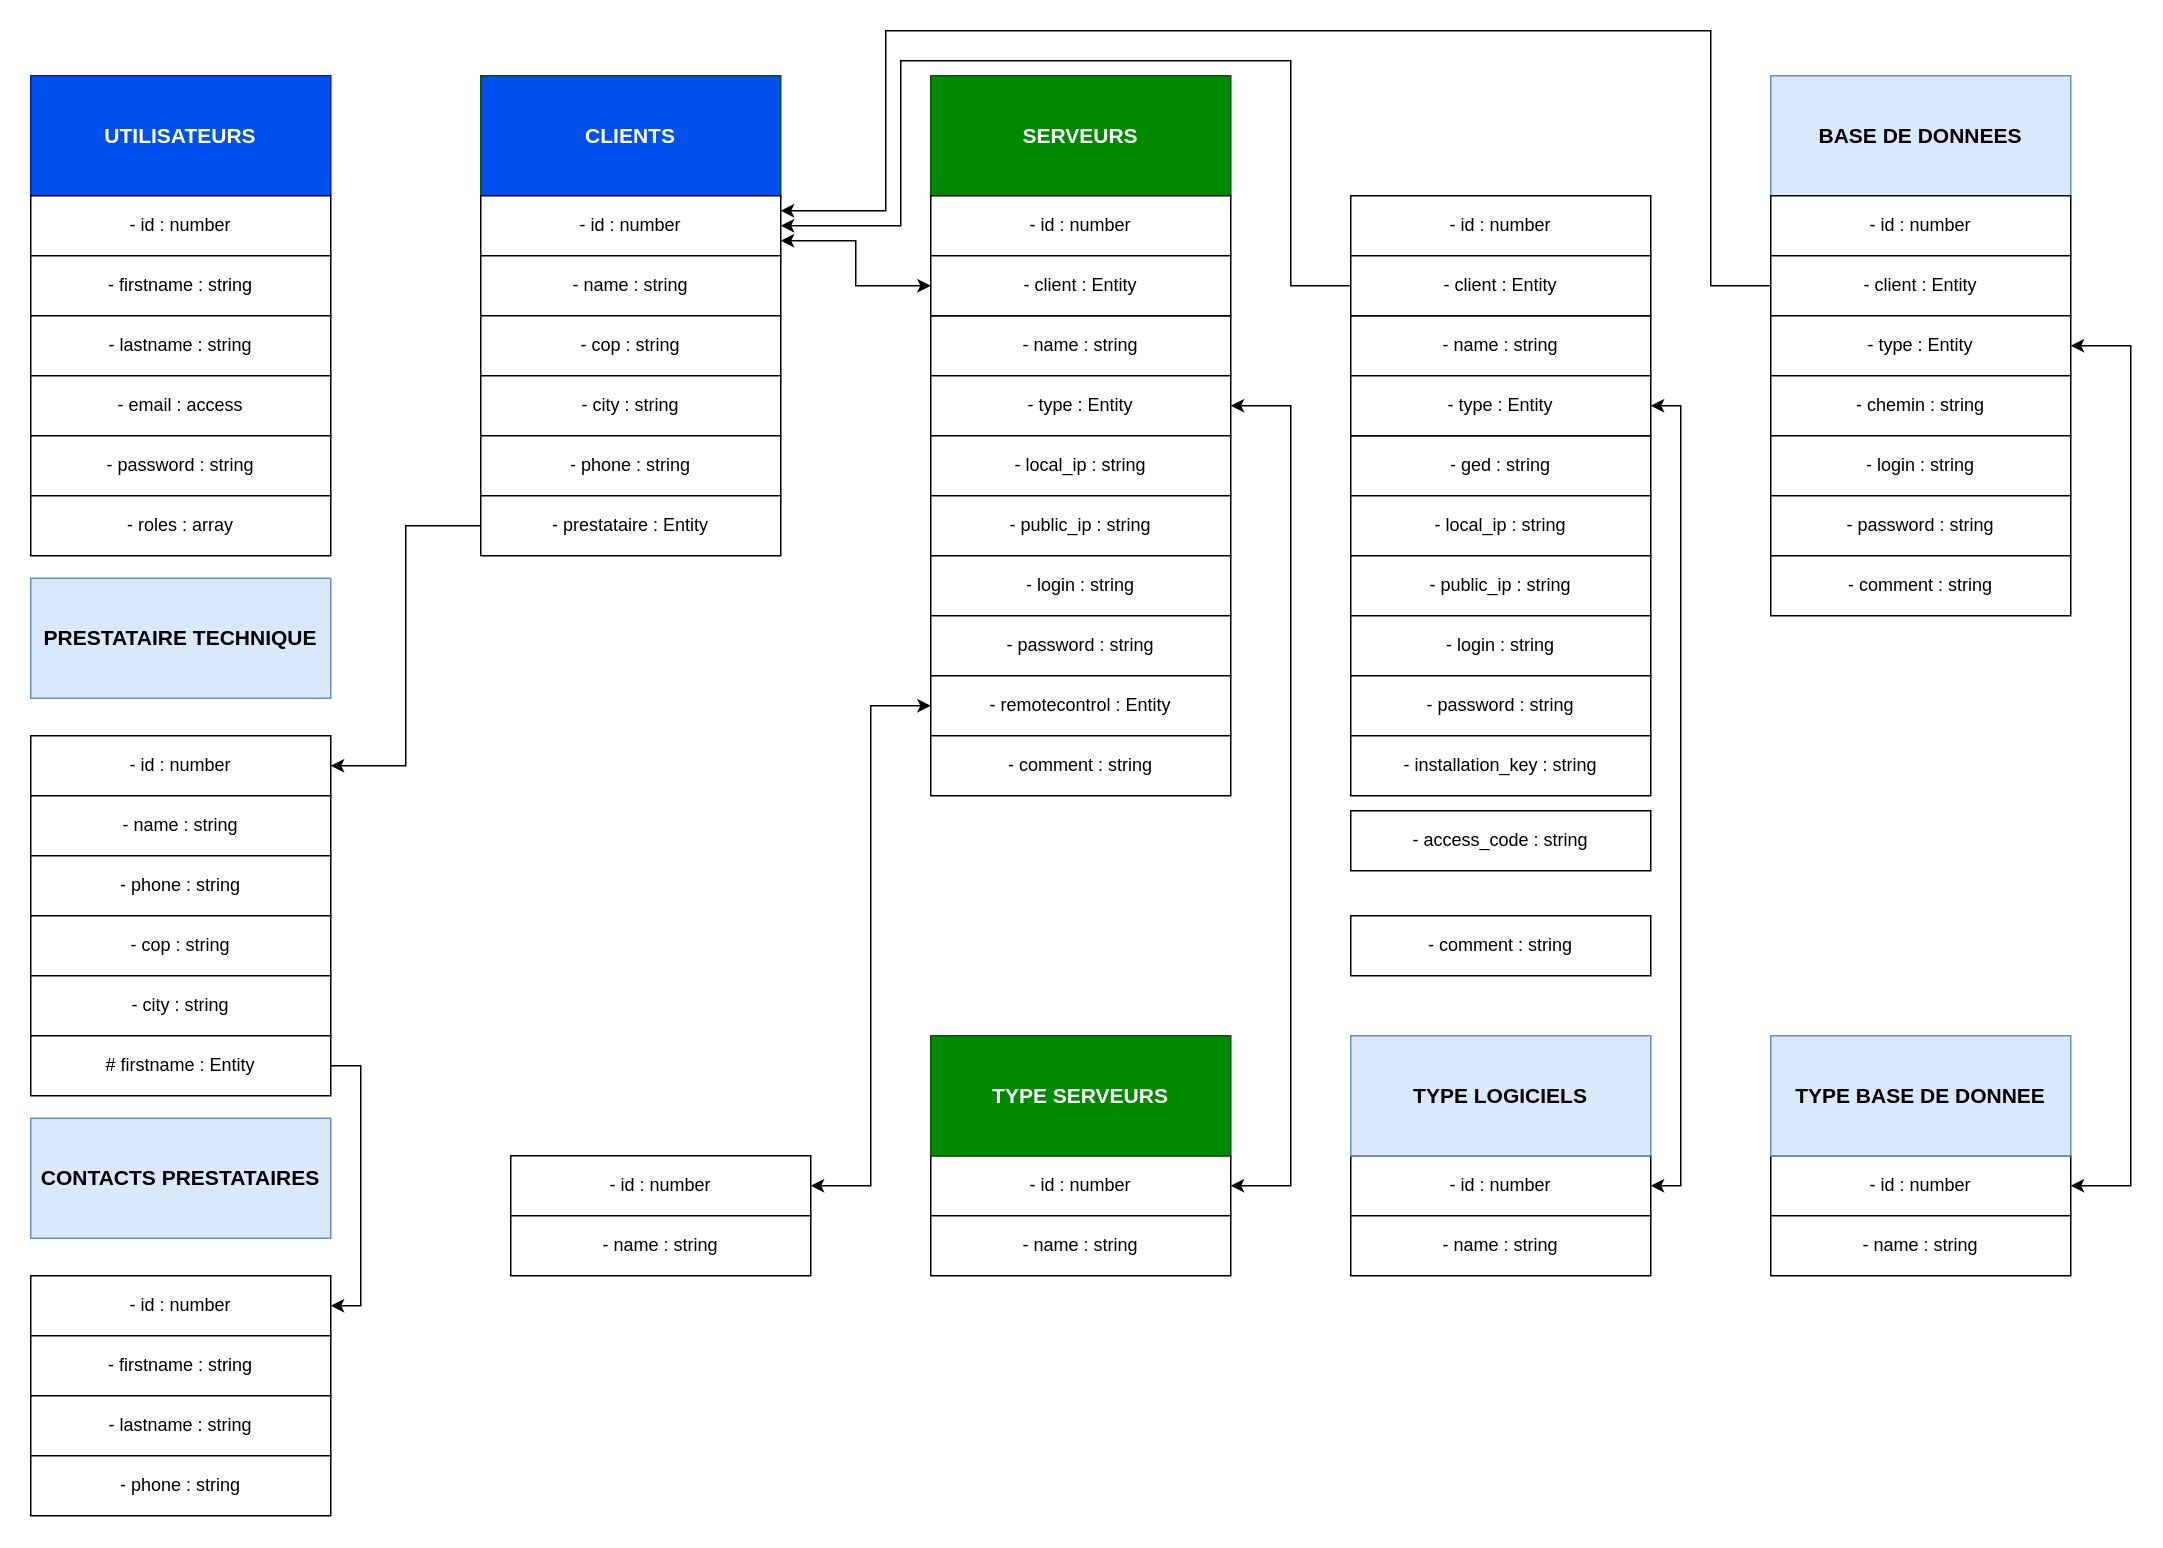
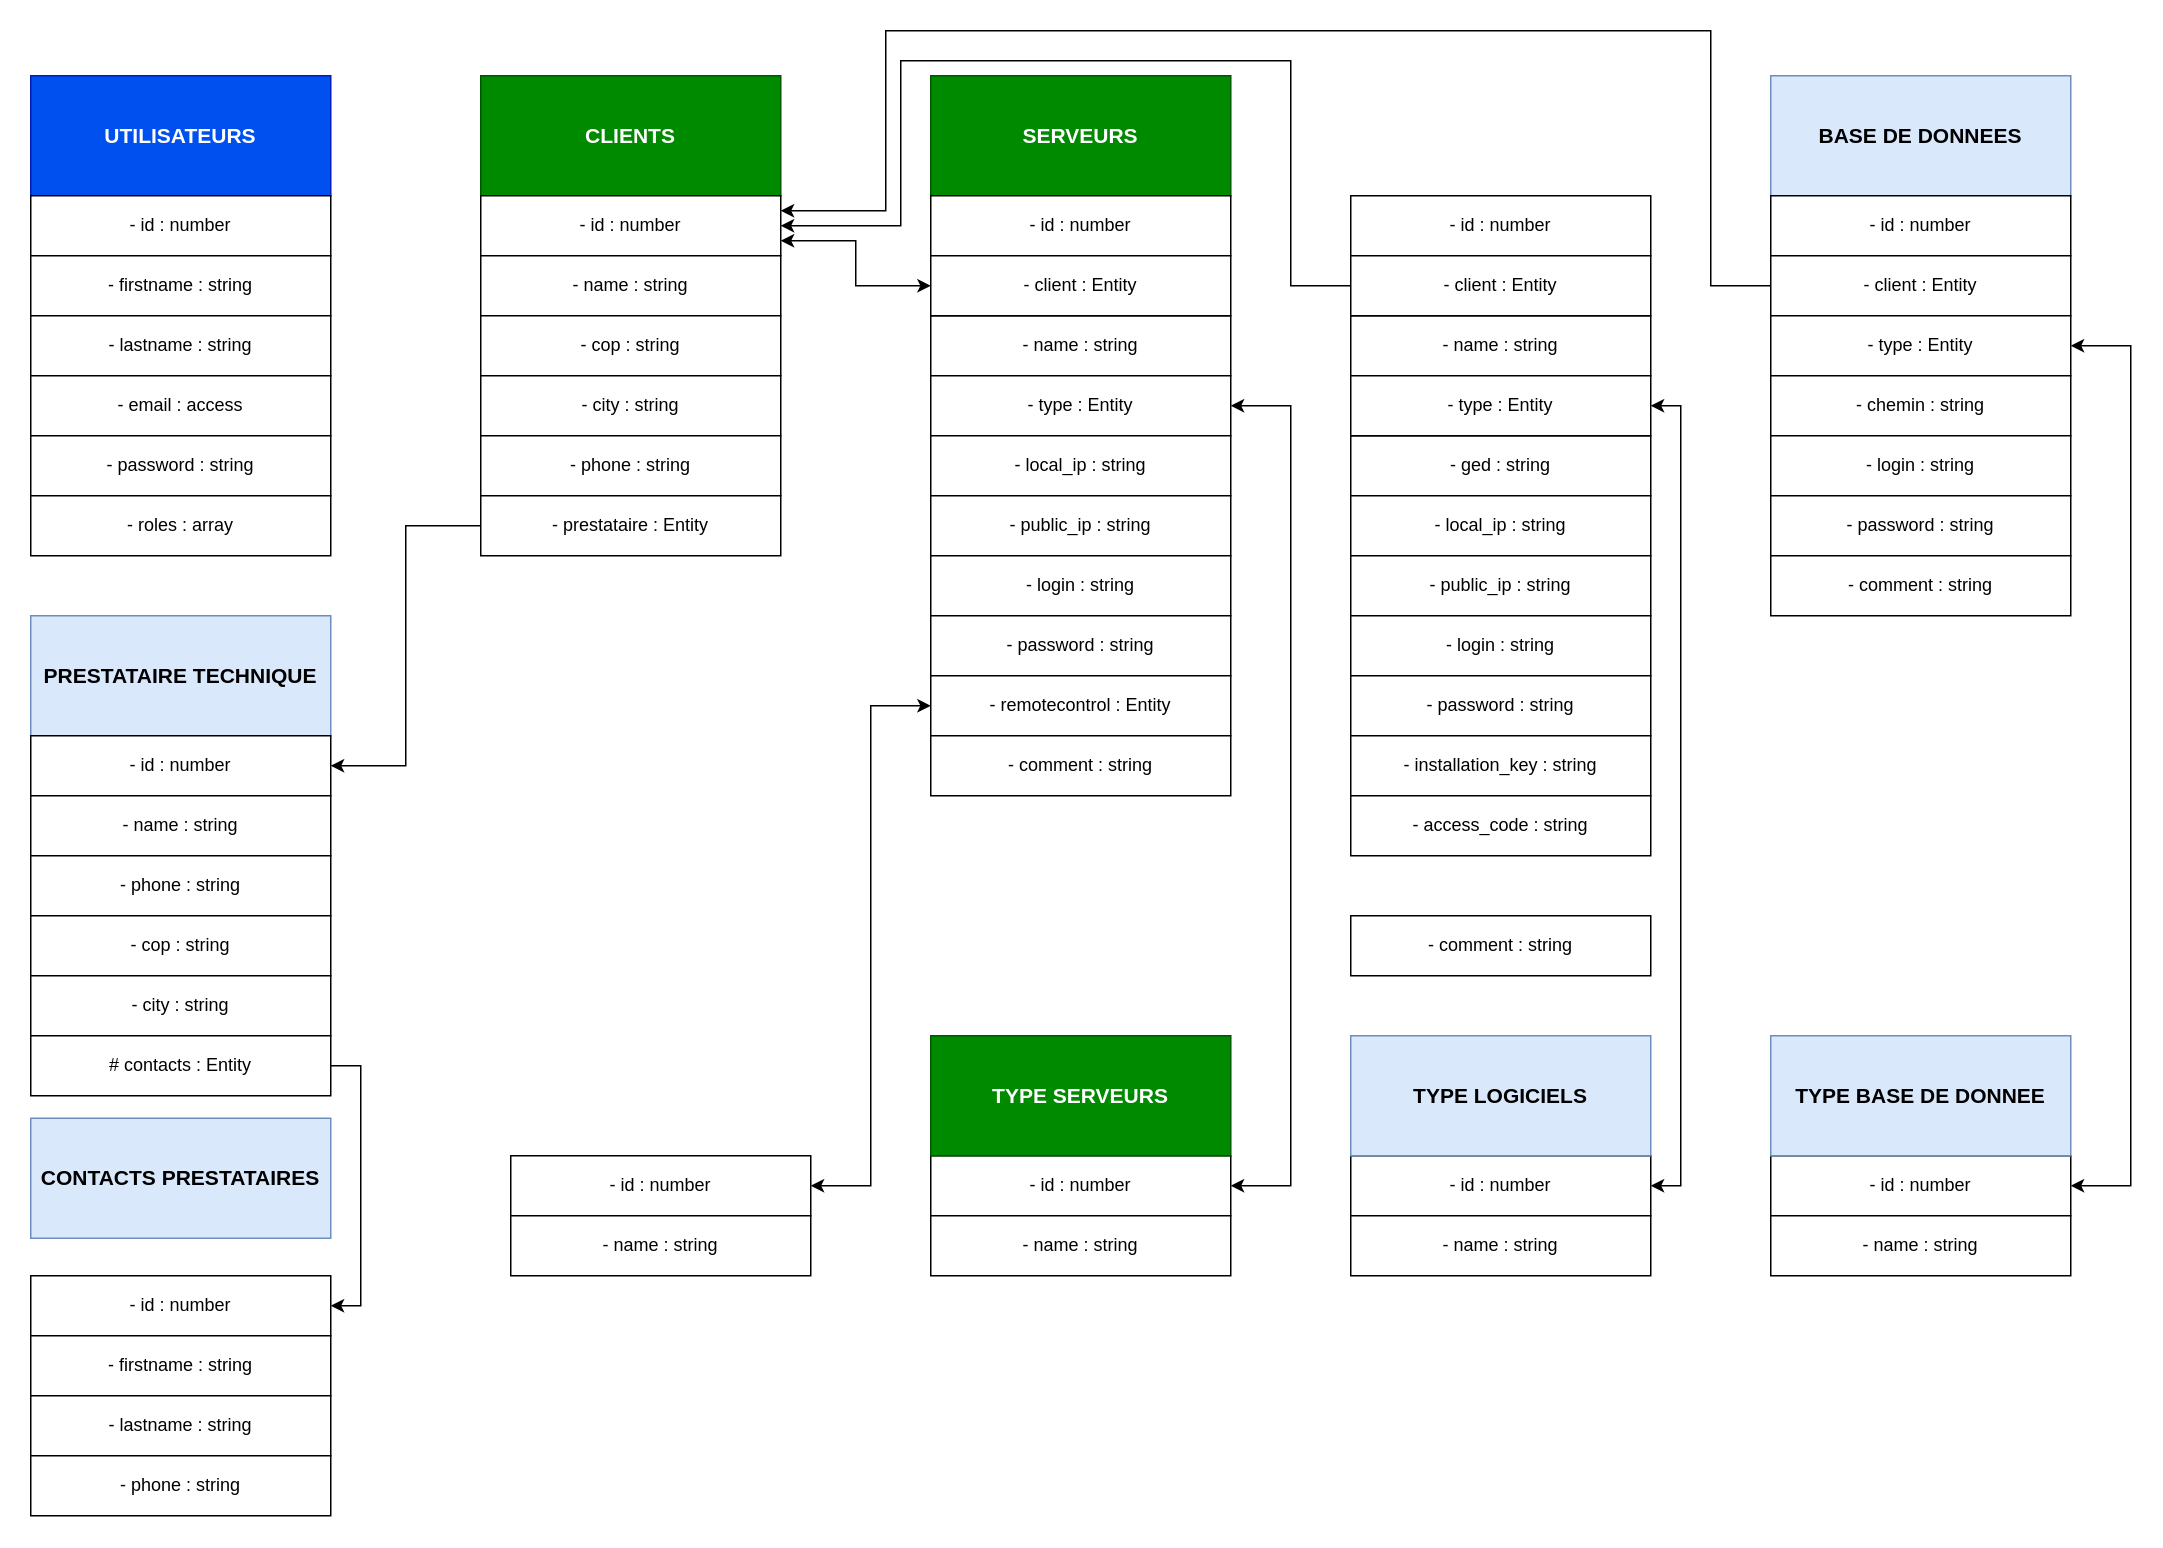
(631, 136) -> (631, 136)
(181, 638) -> (181, 676)
(1501, 841) -> (1501, 826)
(181, 1066) -> (181, 1066)
